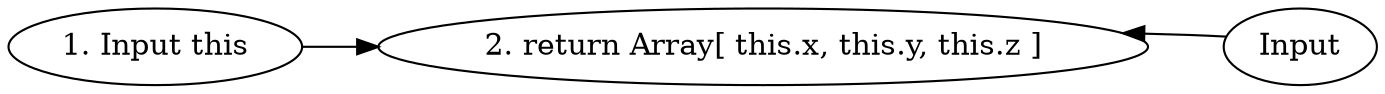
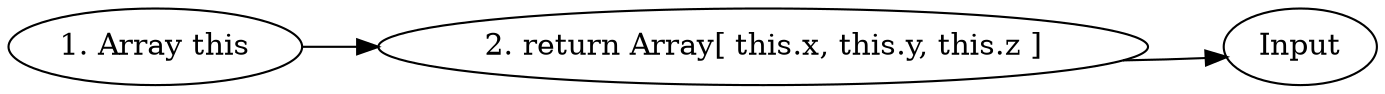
(1186, 35) -> (1164, 59)
(155, 47) -> (155, 47)
